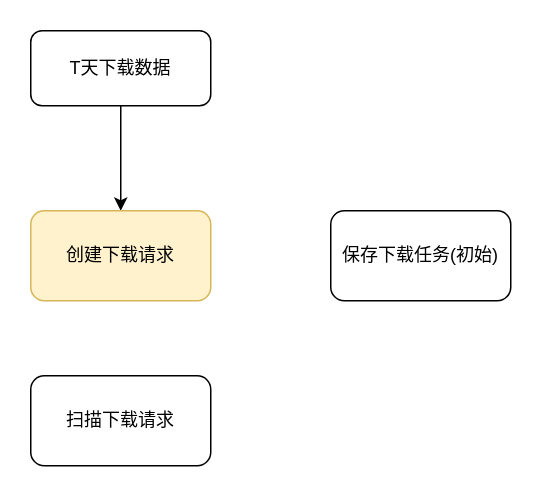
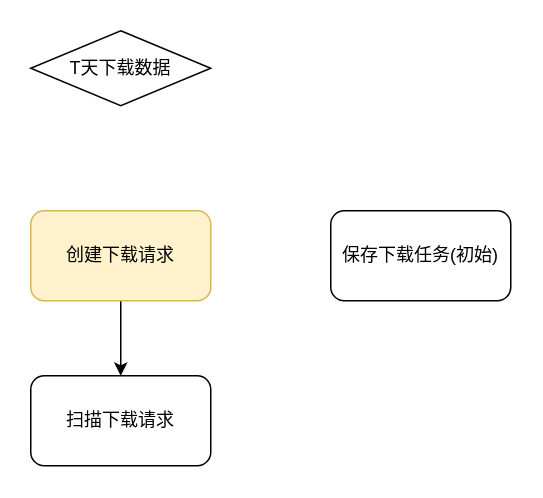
(121, 68) -> (121, 68)
(121, 153) -> none
none -> (121, 333)
